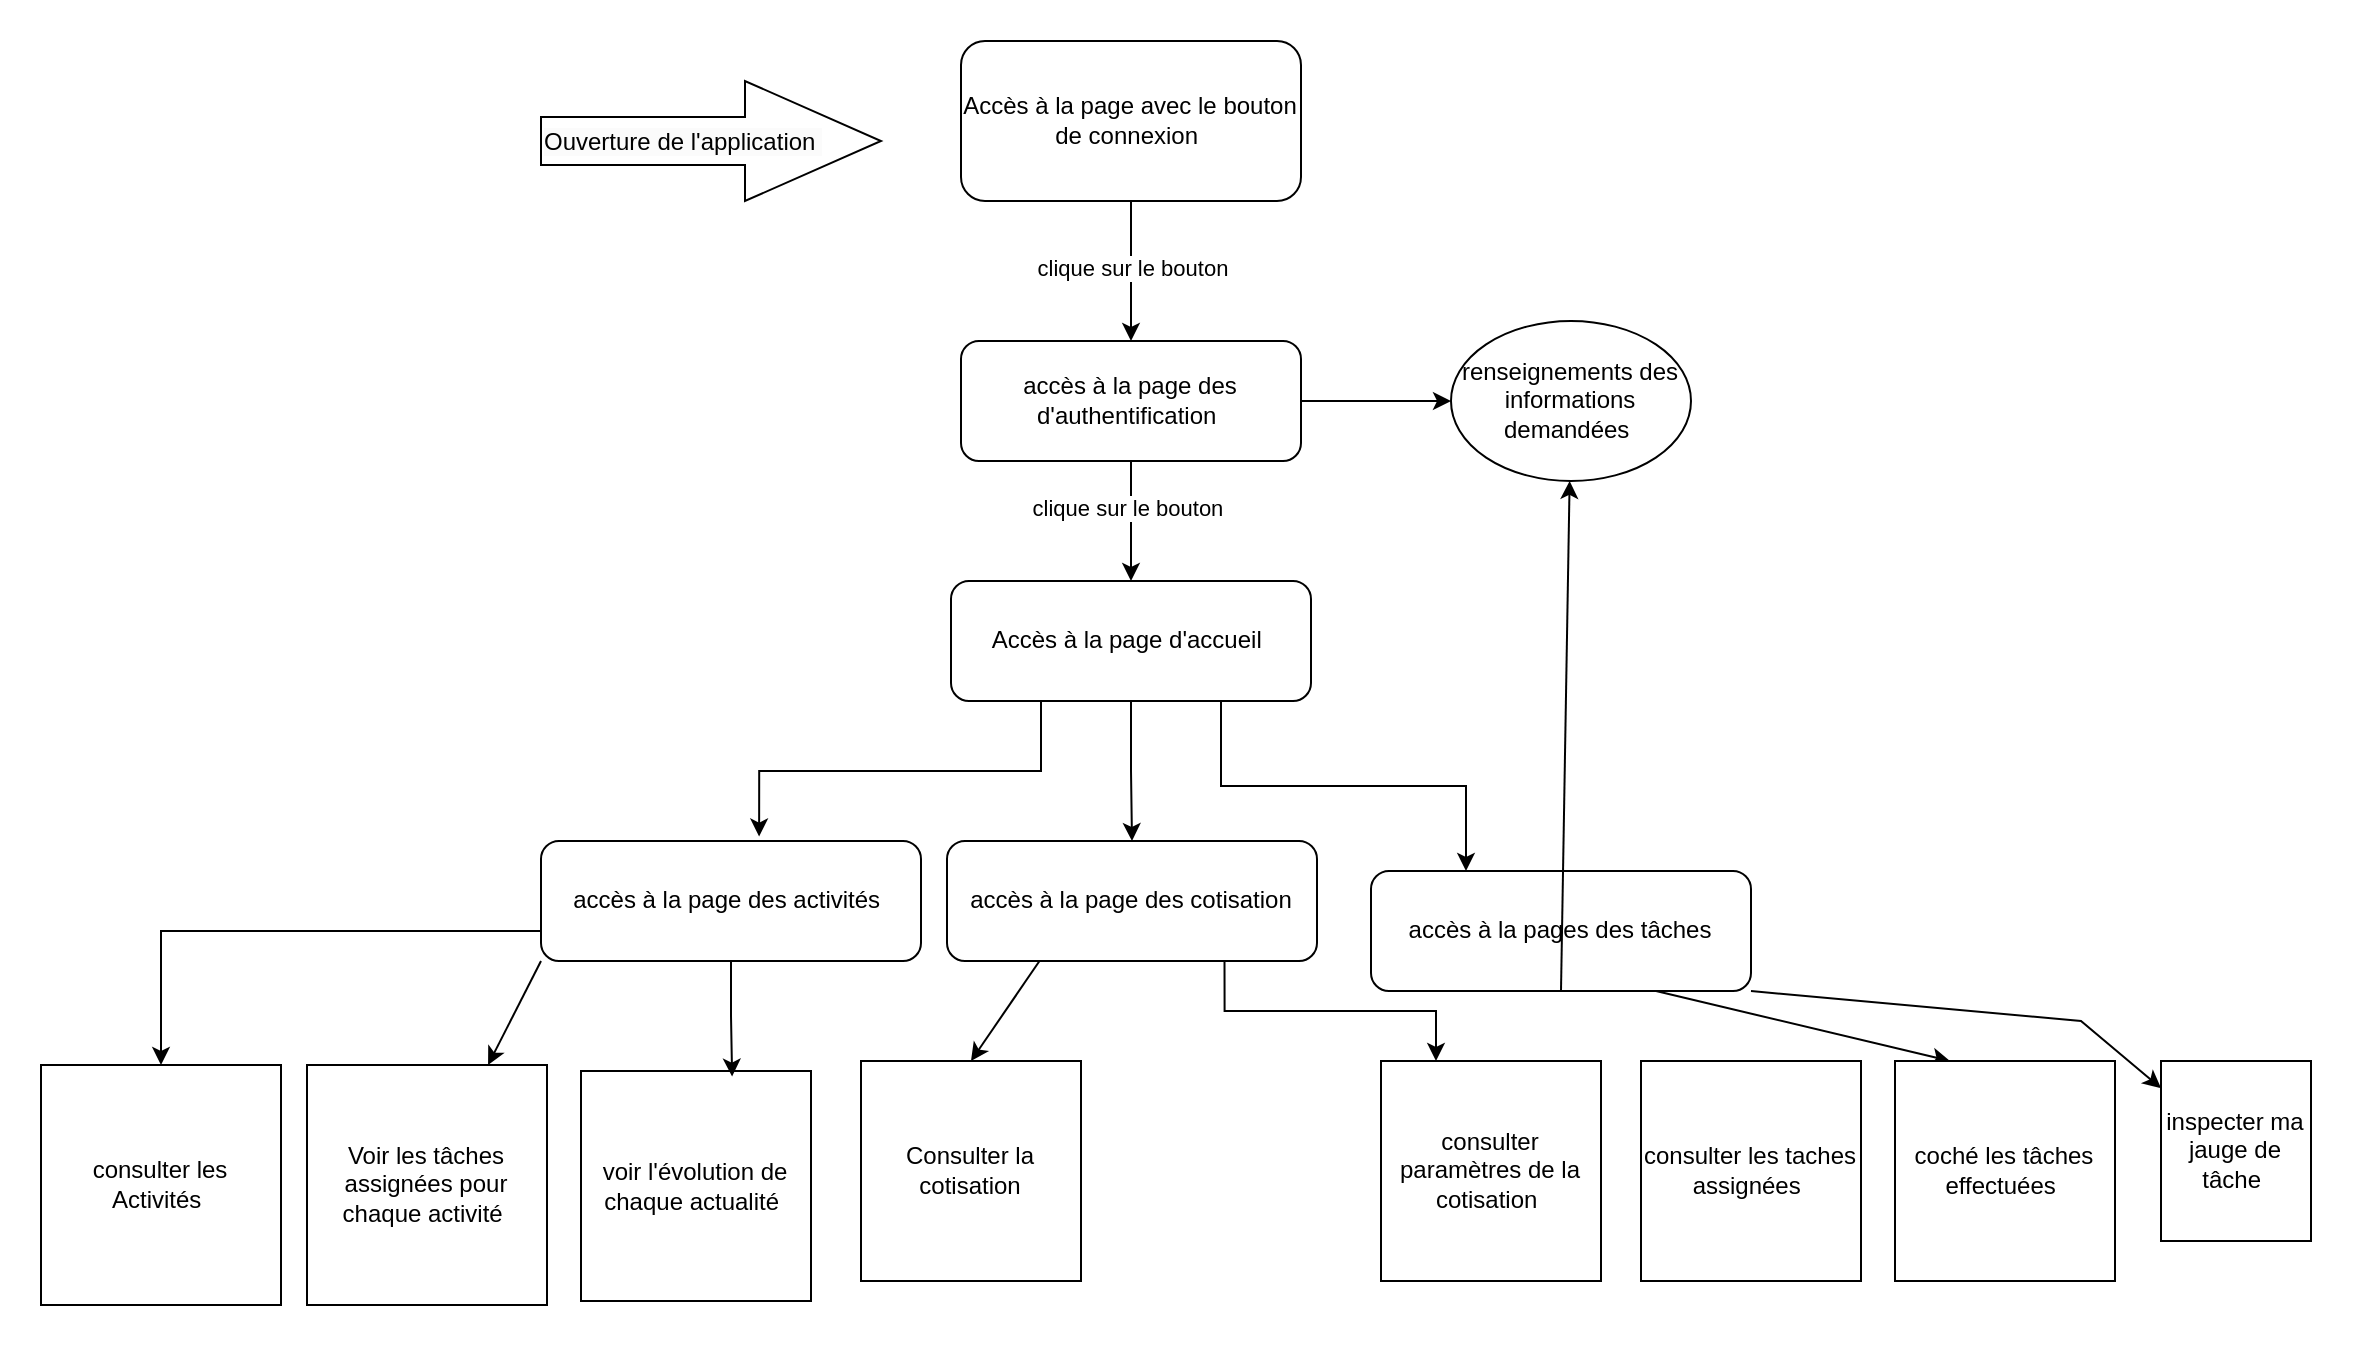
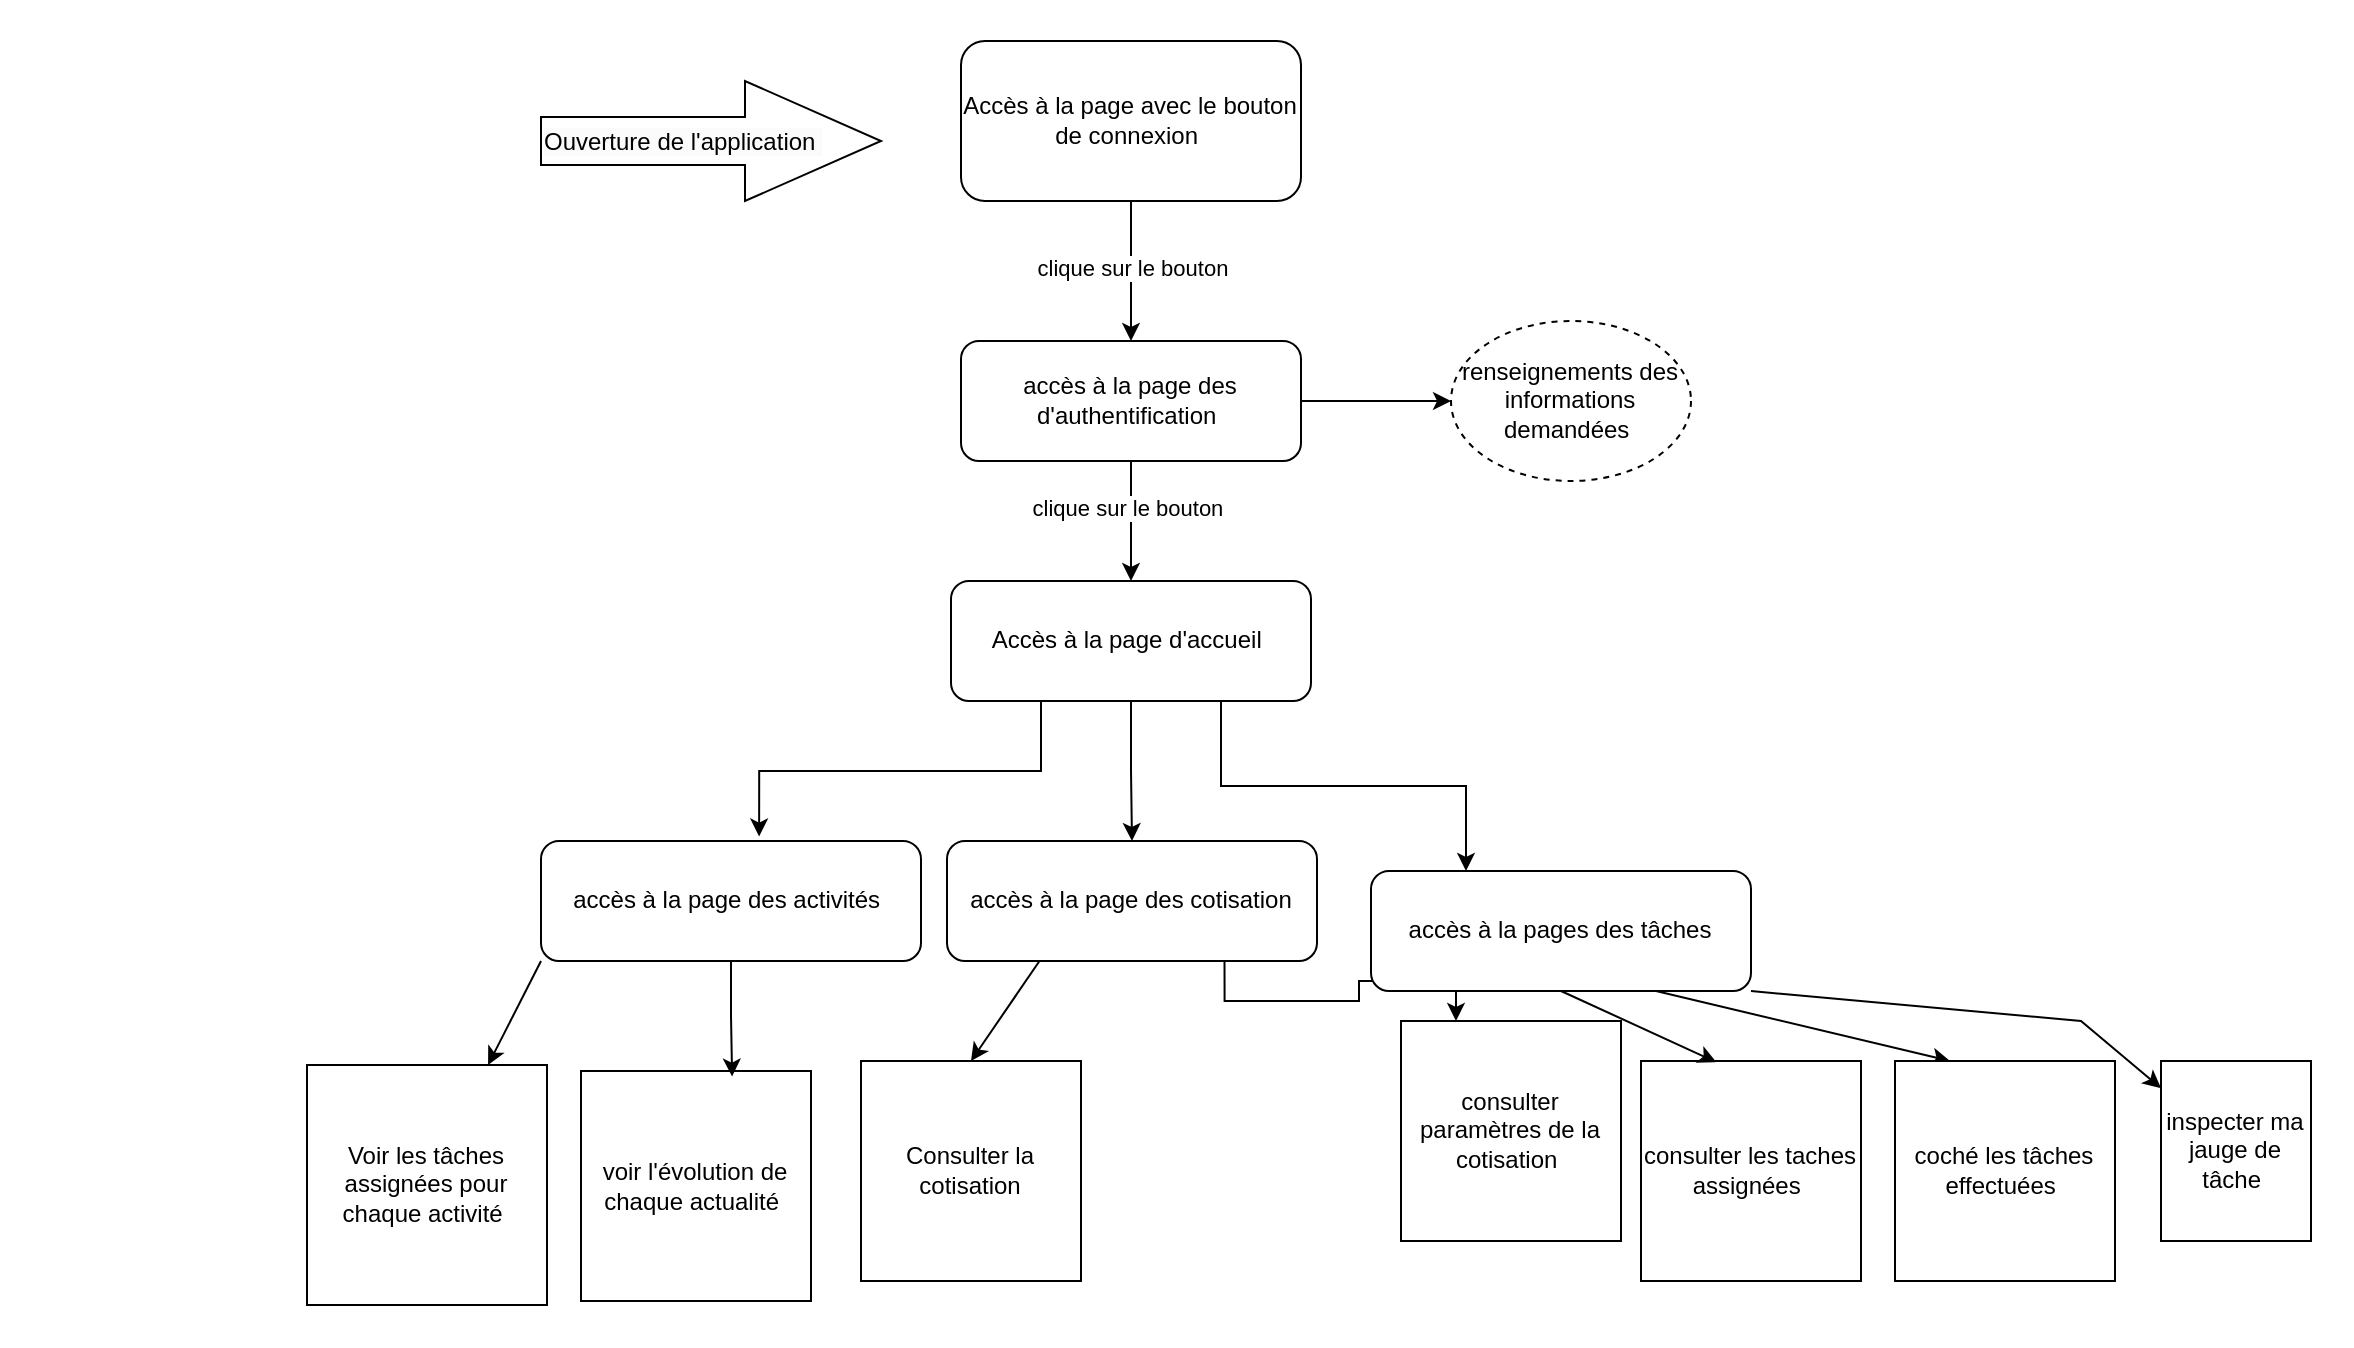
(1571, 401) -> (1571, 401)
(1565, 743) -> (1633, 1024)
(291, 931) -> none
(1491, 1171) -> (1511, 1131)
(161, 1185) -> none
